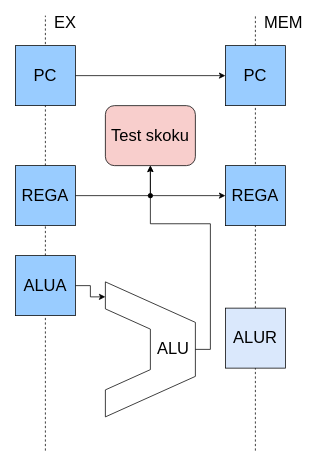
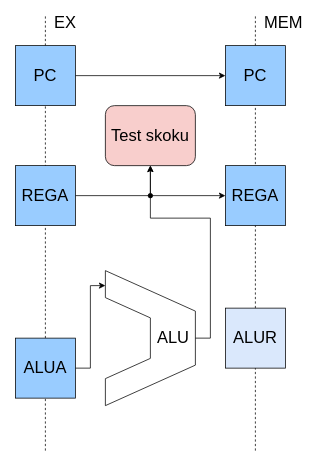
(45, 285) -> (45, 368)
(150, 349) -> (150, 338)
